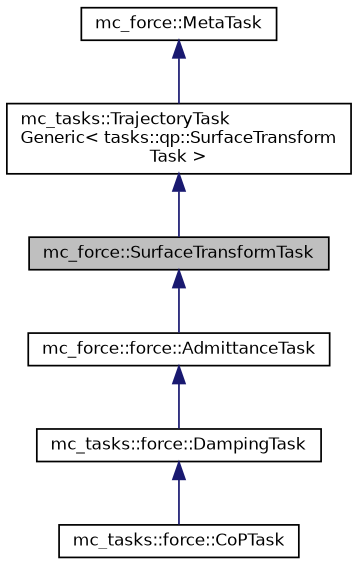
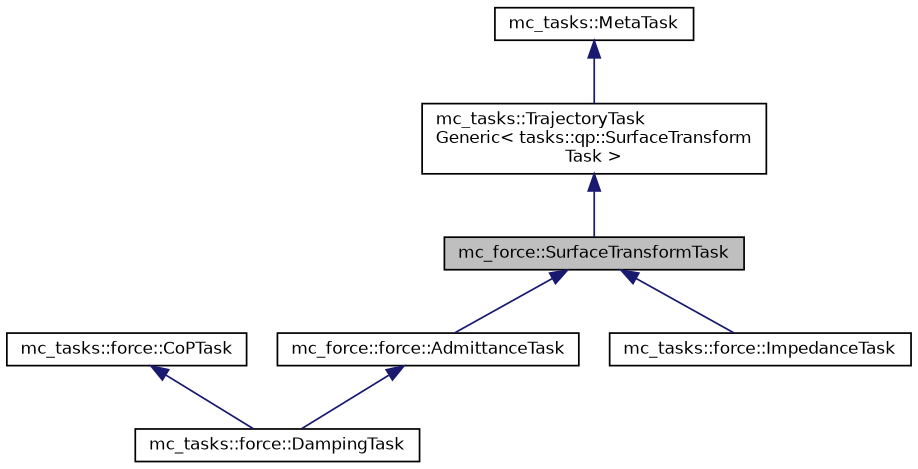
(179, 24) -> (594, 24)
none -> (760, 349)
(179, 502) -> (210, 402)
